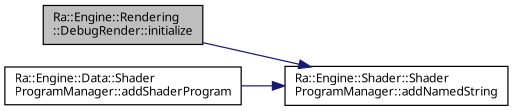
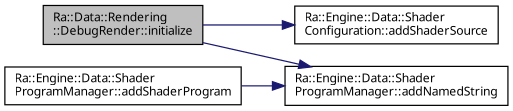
(123, 25) -> (123, 25)
none -> (396, 25)
(396, 86) -> (396, 86)
